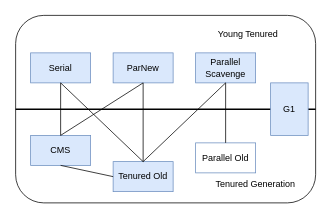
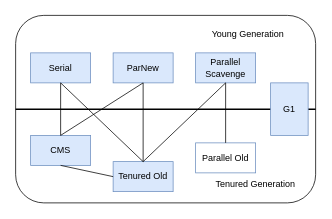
(248, 34) -> (248, 34)
